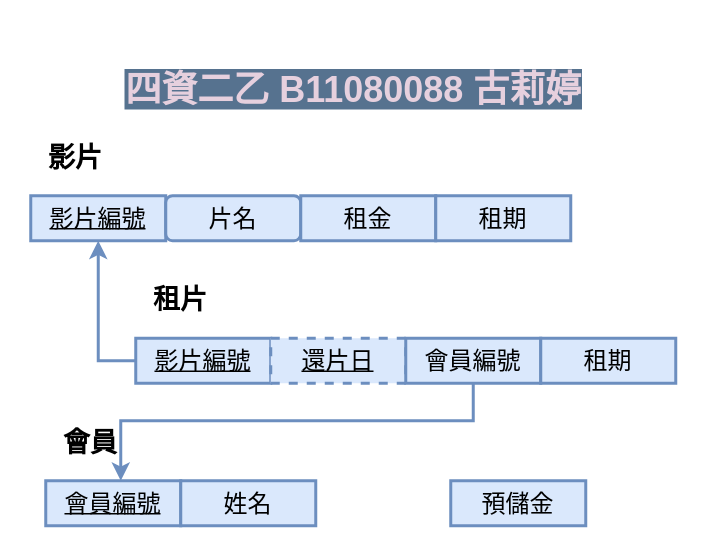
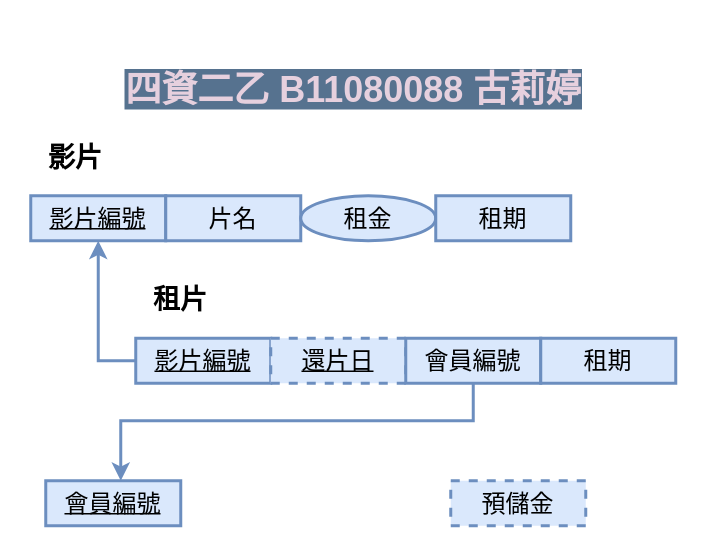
(233, 218) -> (233, 218)
(368, 218) -> (368, 218)
(91, 443) -> none
(248, 503) -> none
(518, 503) -> (518, 503)
